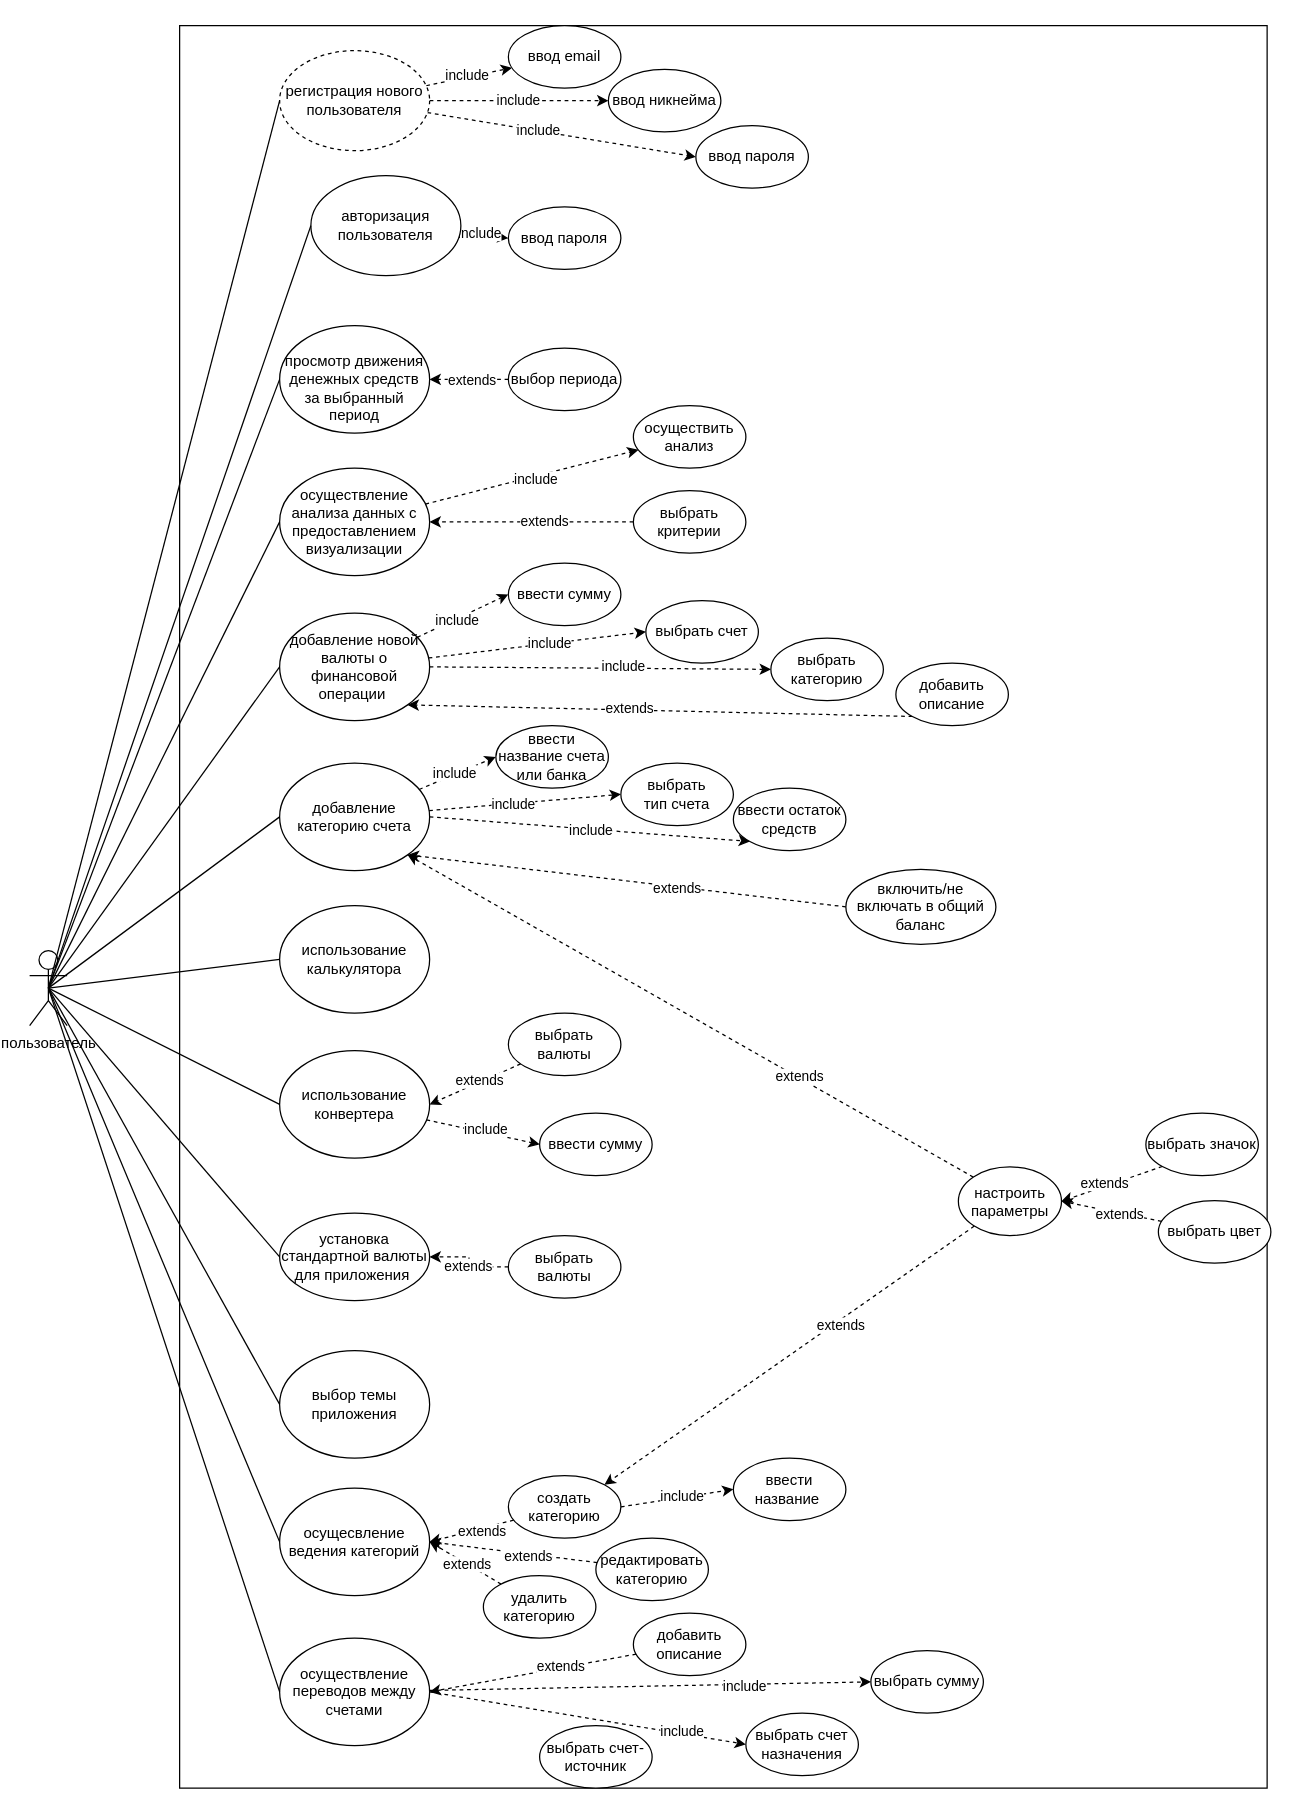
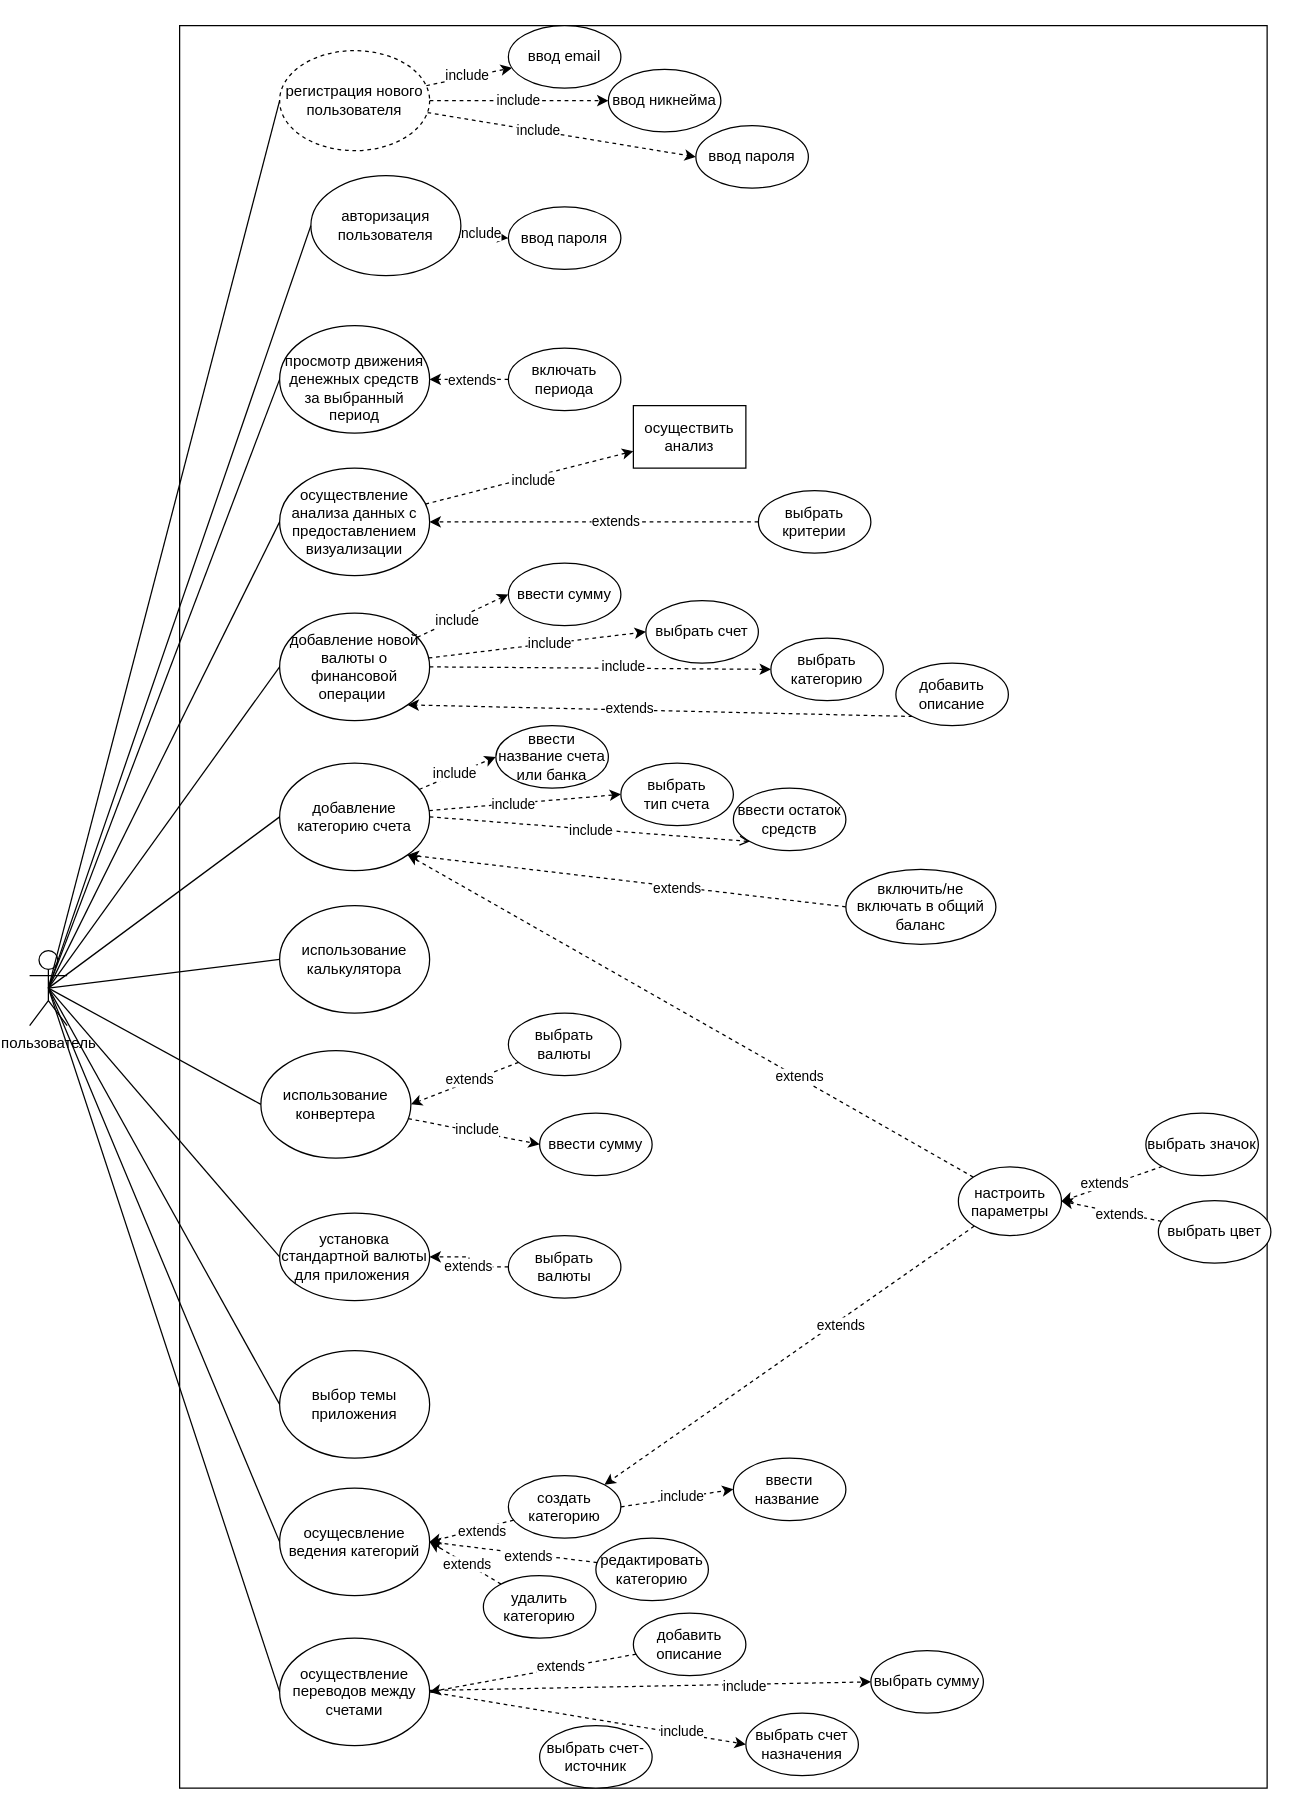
(564, 379) -> (564, 379)
(689, 437) -> (689, 437)
(689, 522) -> (814, 522)
(740, 841) -> (742, 841)
(354, 1104) -> (336, 1104)
